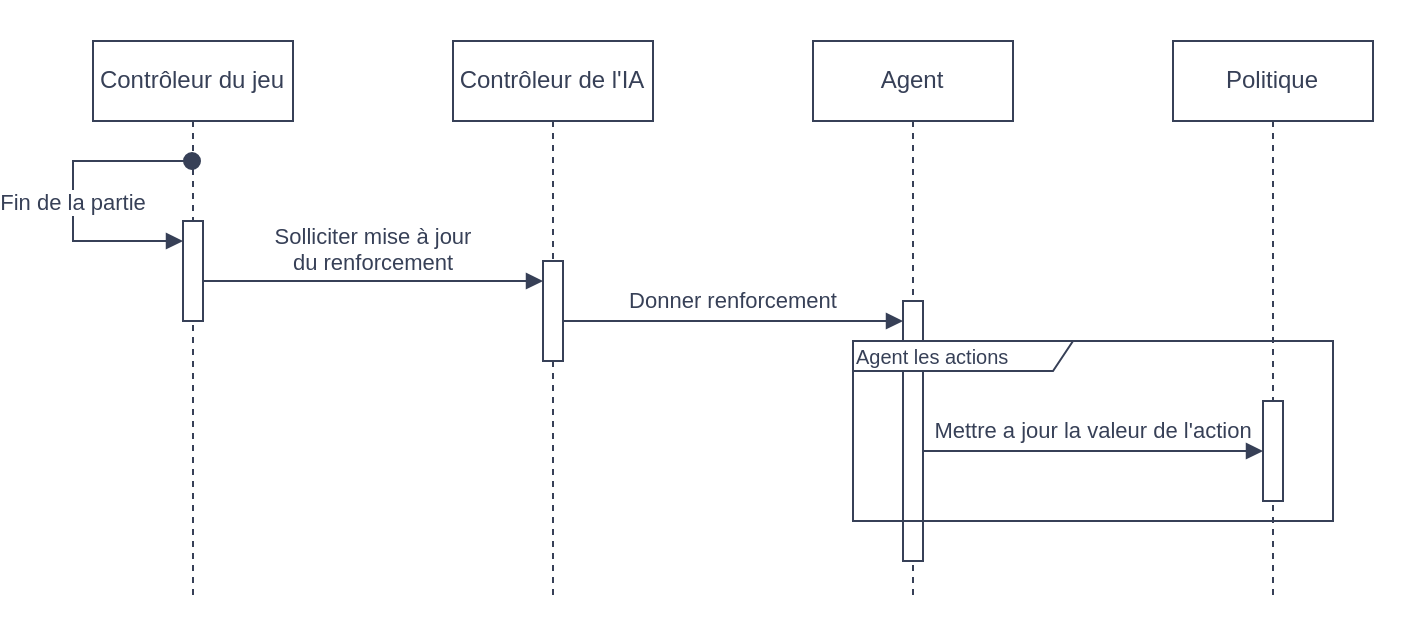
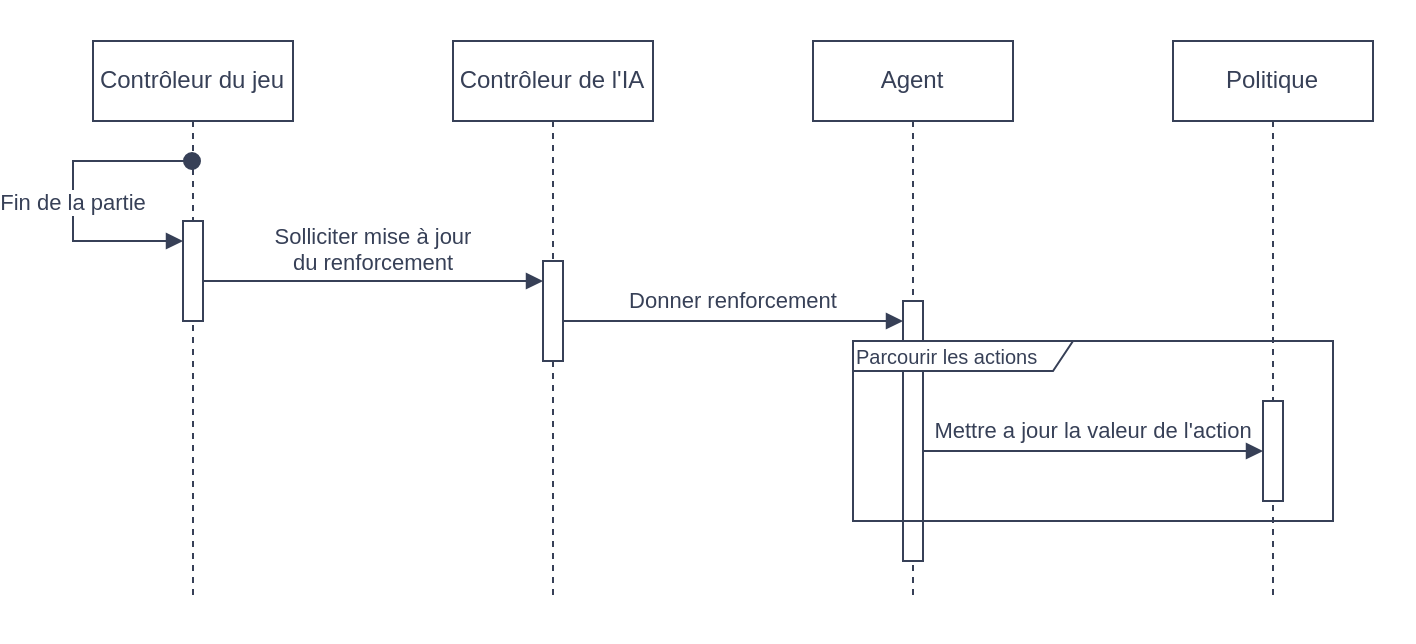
(959, 357) -> (965, 357)
